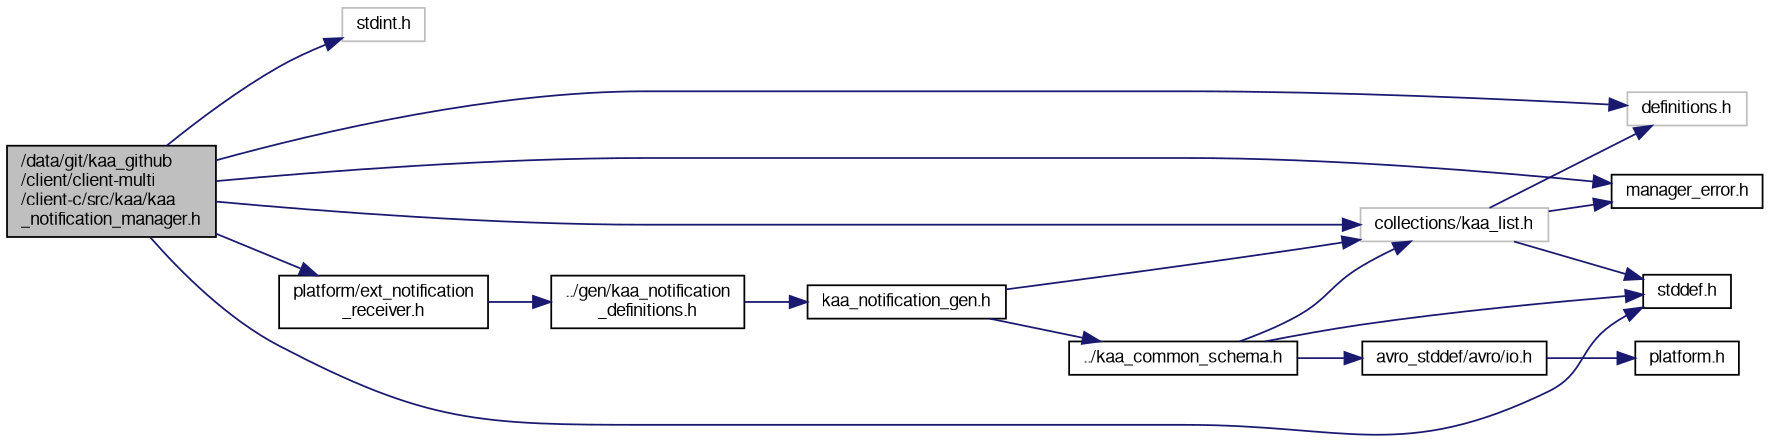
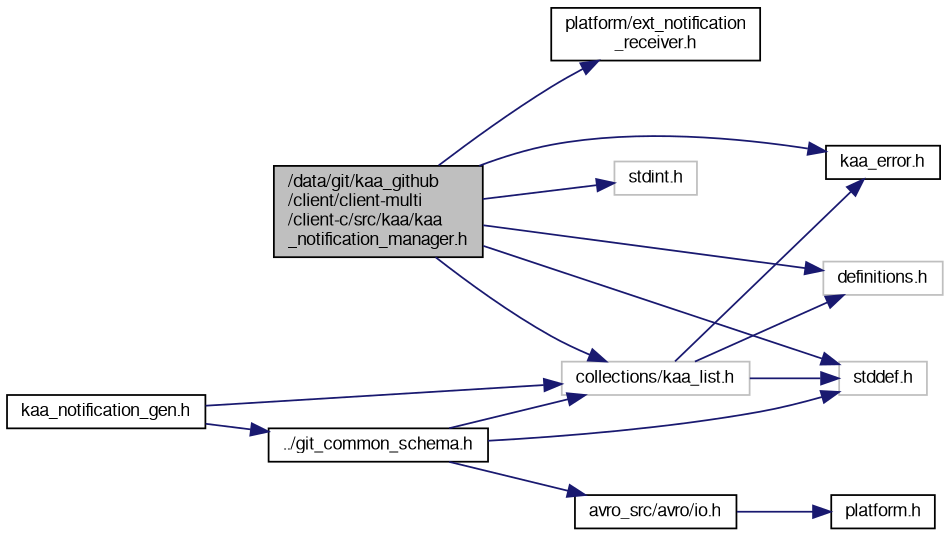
(1687, 191) -> (883, 162)
(1687, 291) -> (883, 378)
(648, 302) -> none
(1183, 358) -> (378, 445)
(1454, 358) -> (656, 512)
